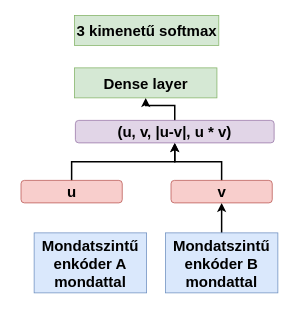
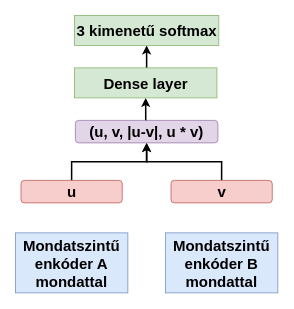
none -> (147, 61)
(175, 132) -> (147, 132)
(222, 221) -> none
(90, 263) -> (72, 263)
